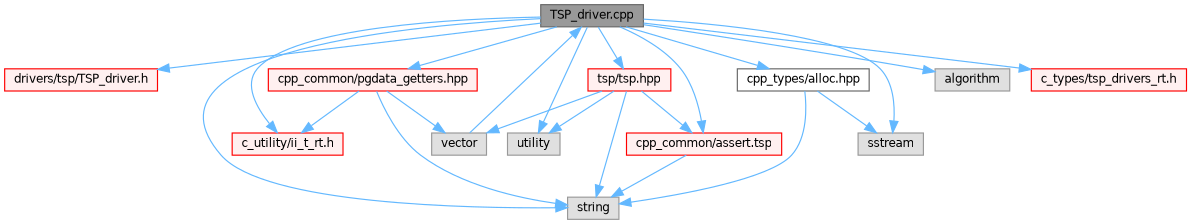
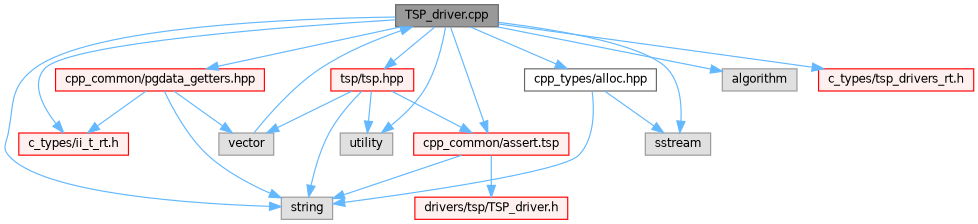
(355, 46) -> (491, 170)
(288, 144) -> (74, 144)
